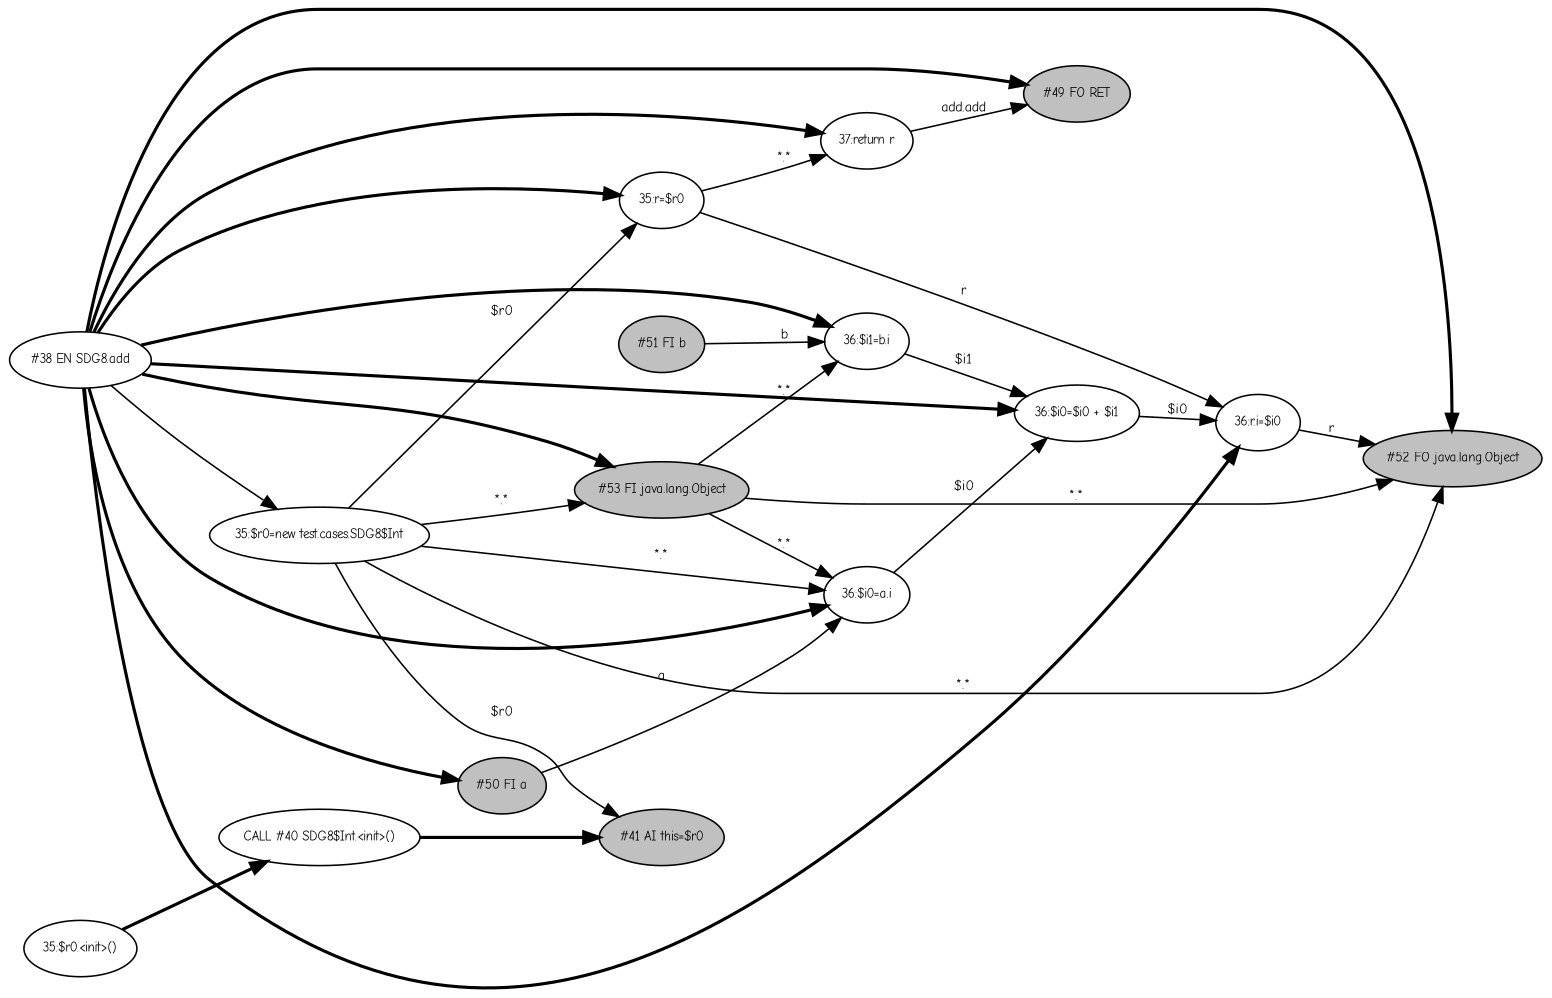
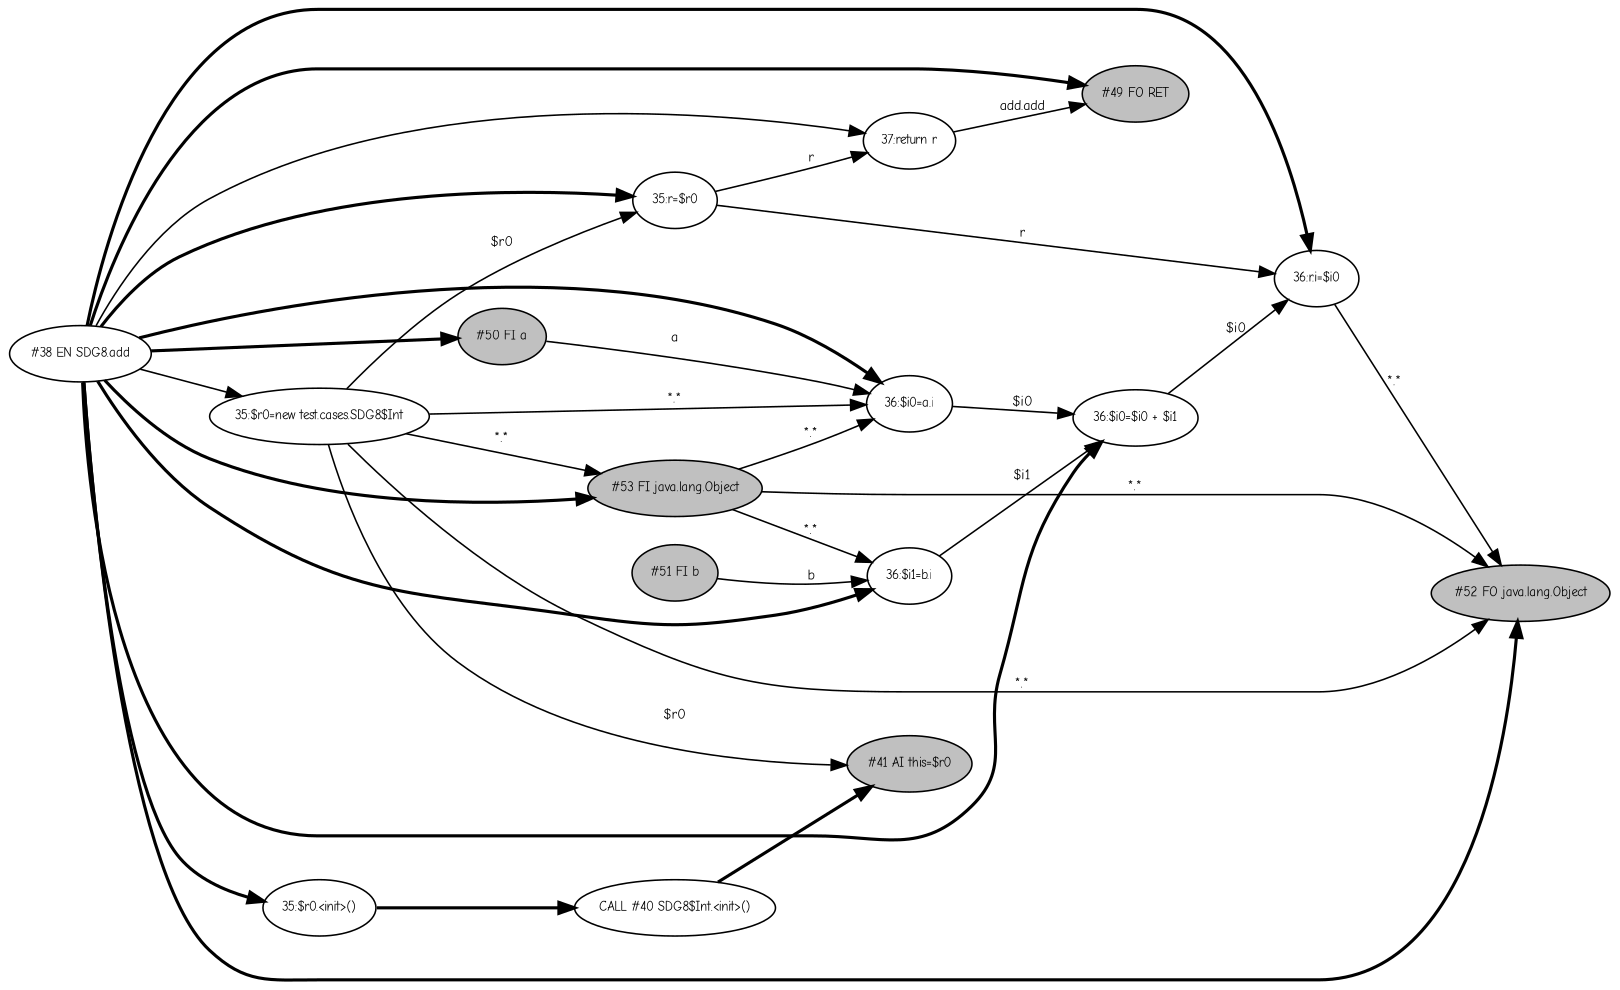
(411, 129) -> (438, 128)
(785, 158) -> (811, 158)
(1332, 429) -> (1395, 382)
none -> (117, 665)
